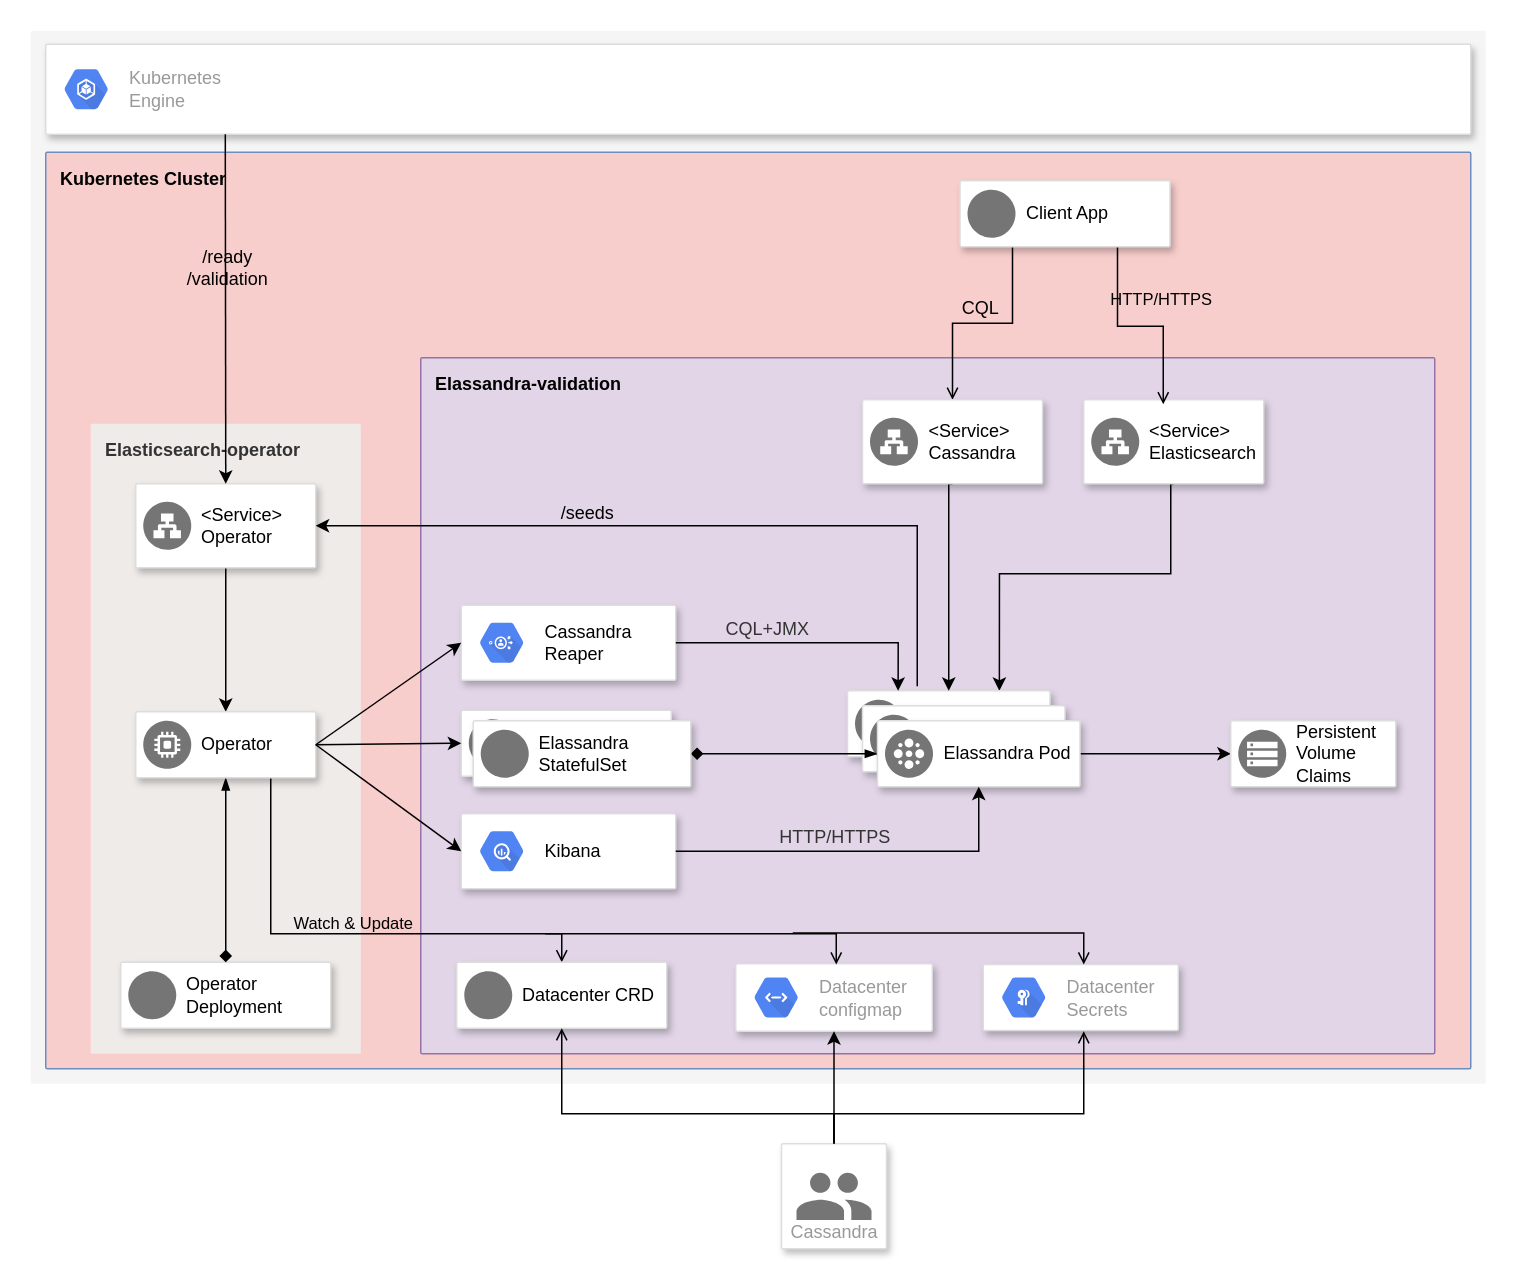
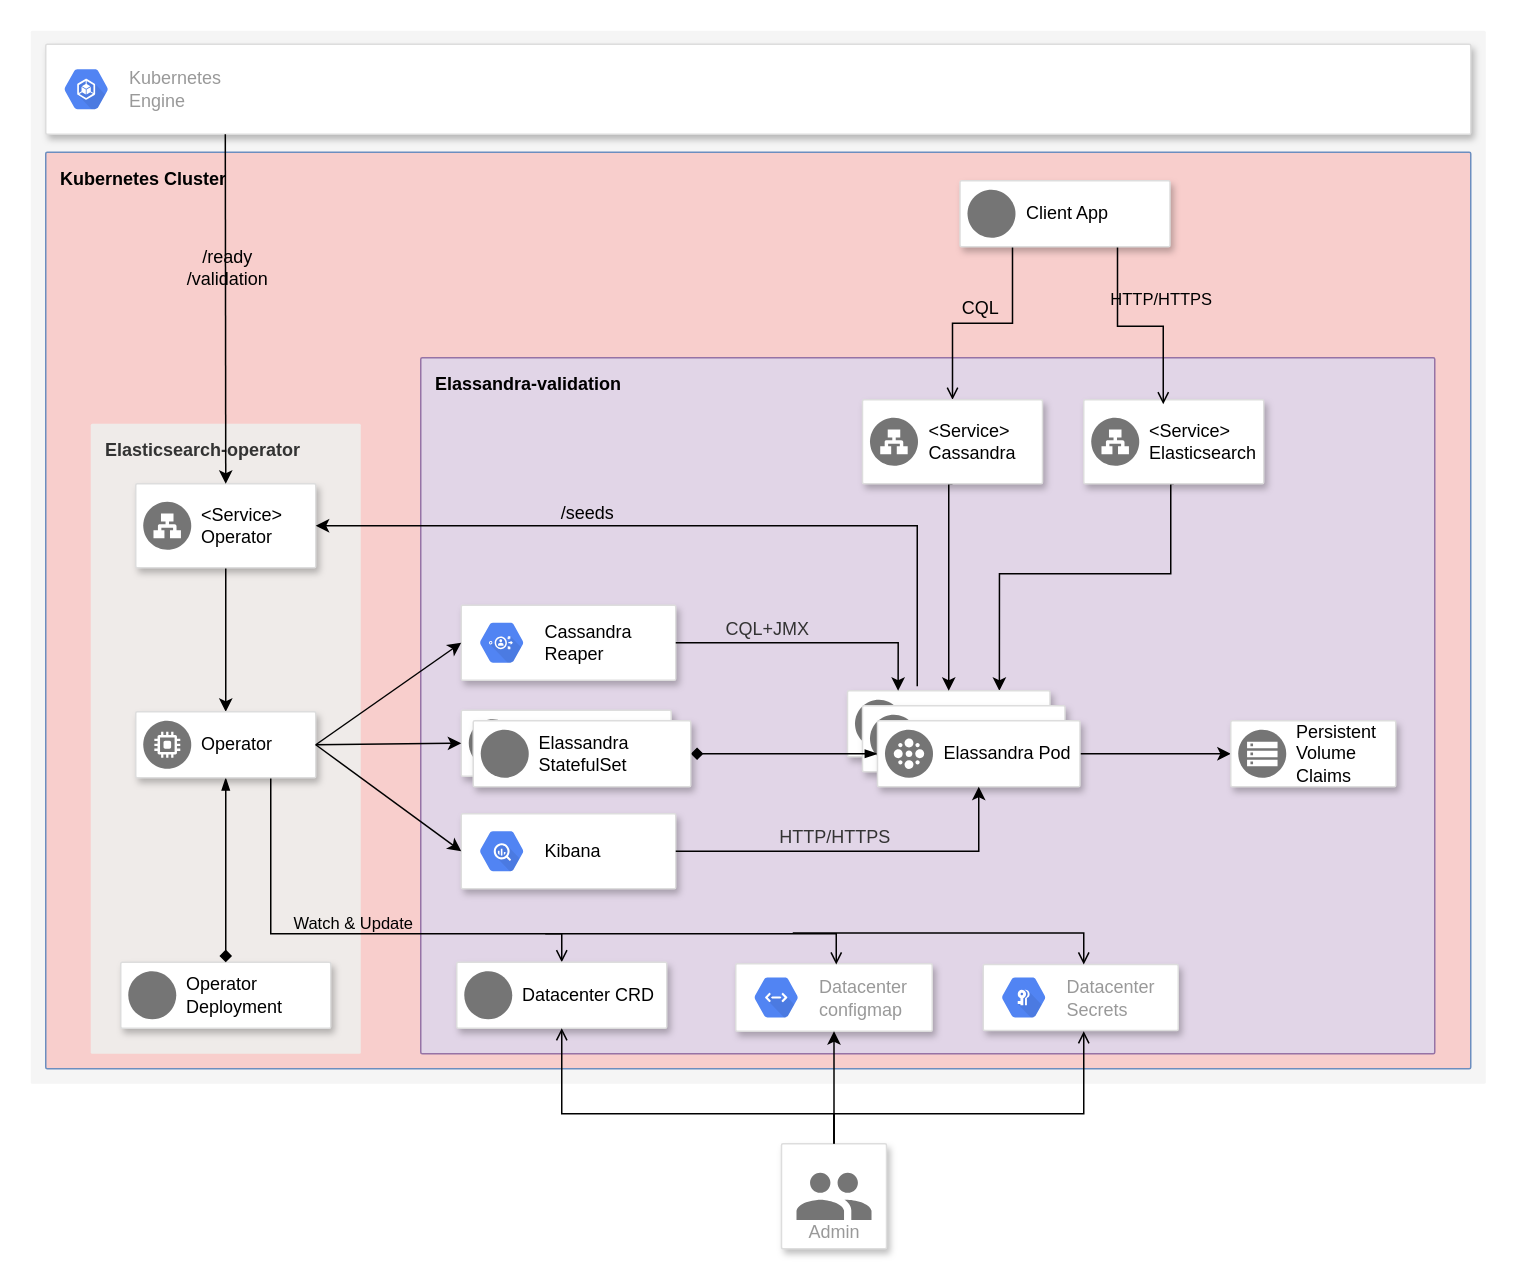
(835, 1230) -> (835, 1230)
